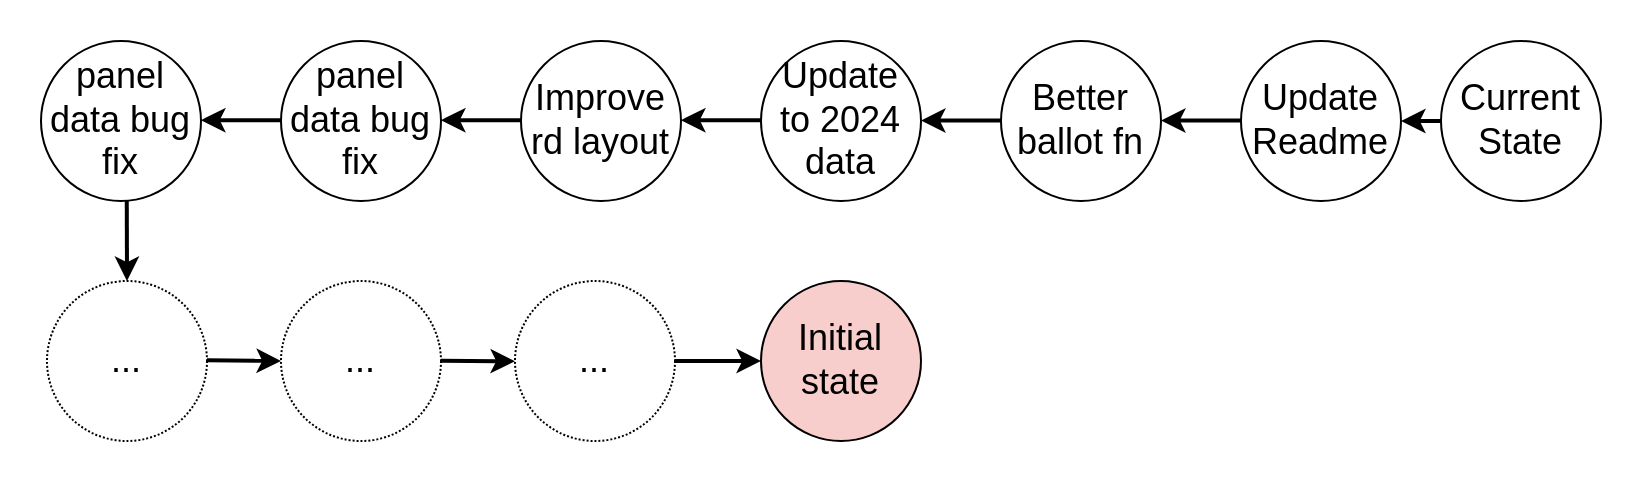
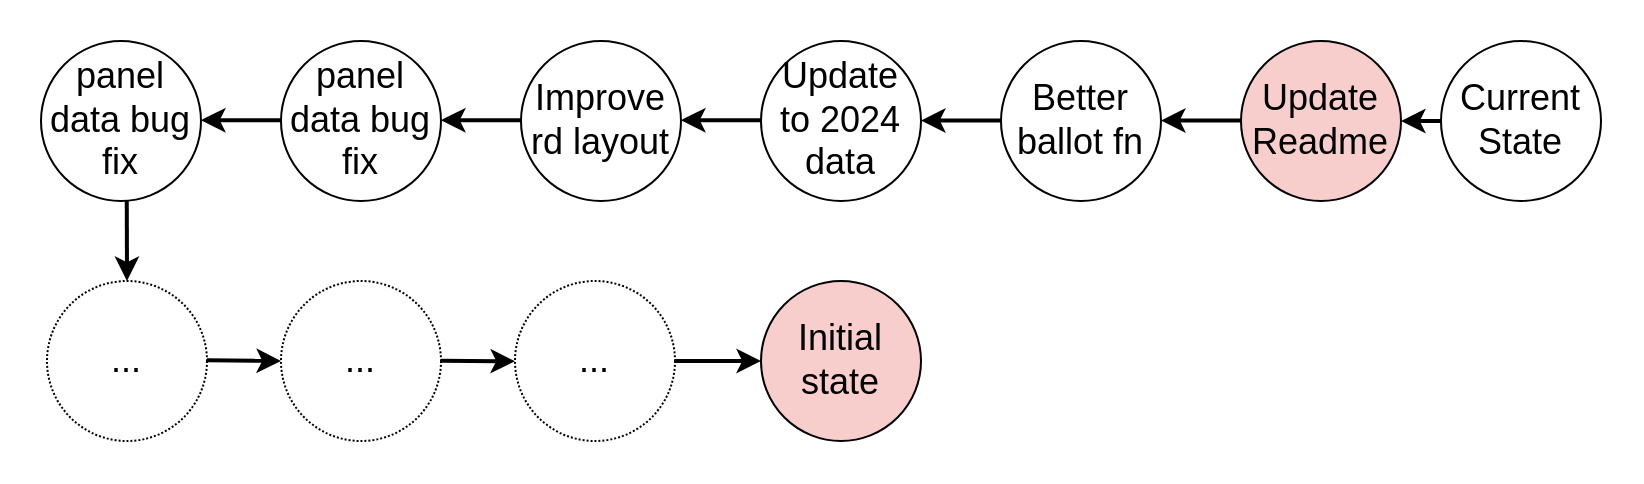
(1321, 121) -> (1321, 121)
